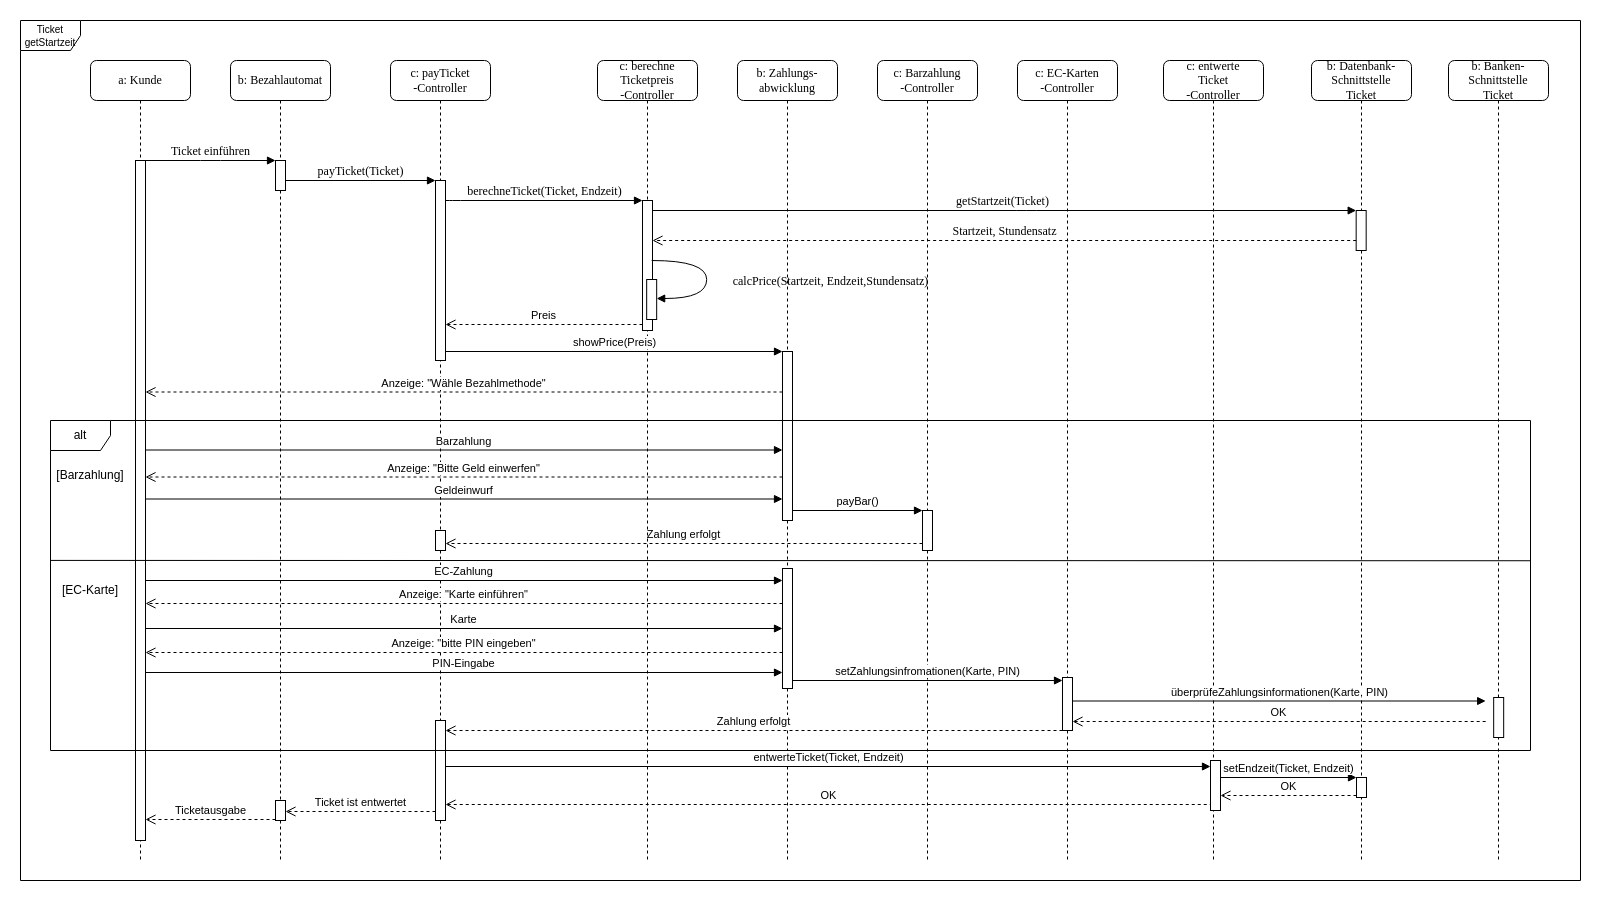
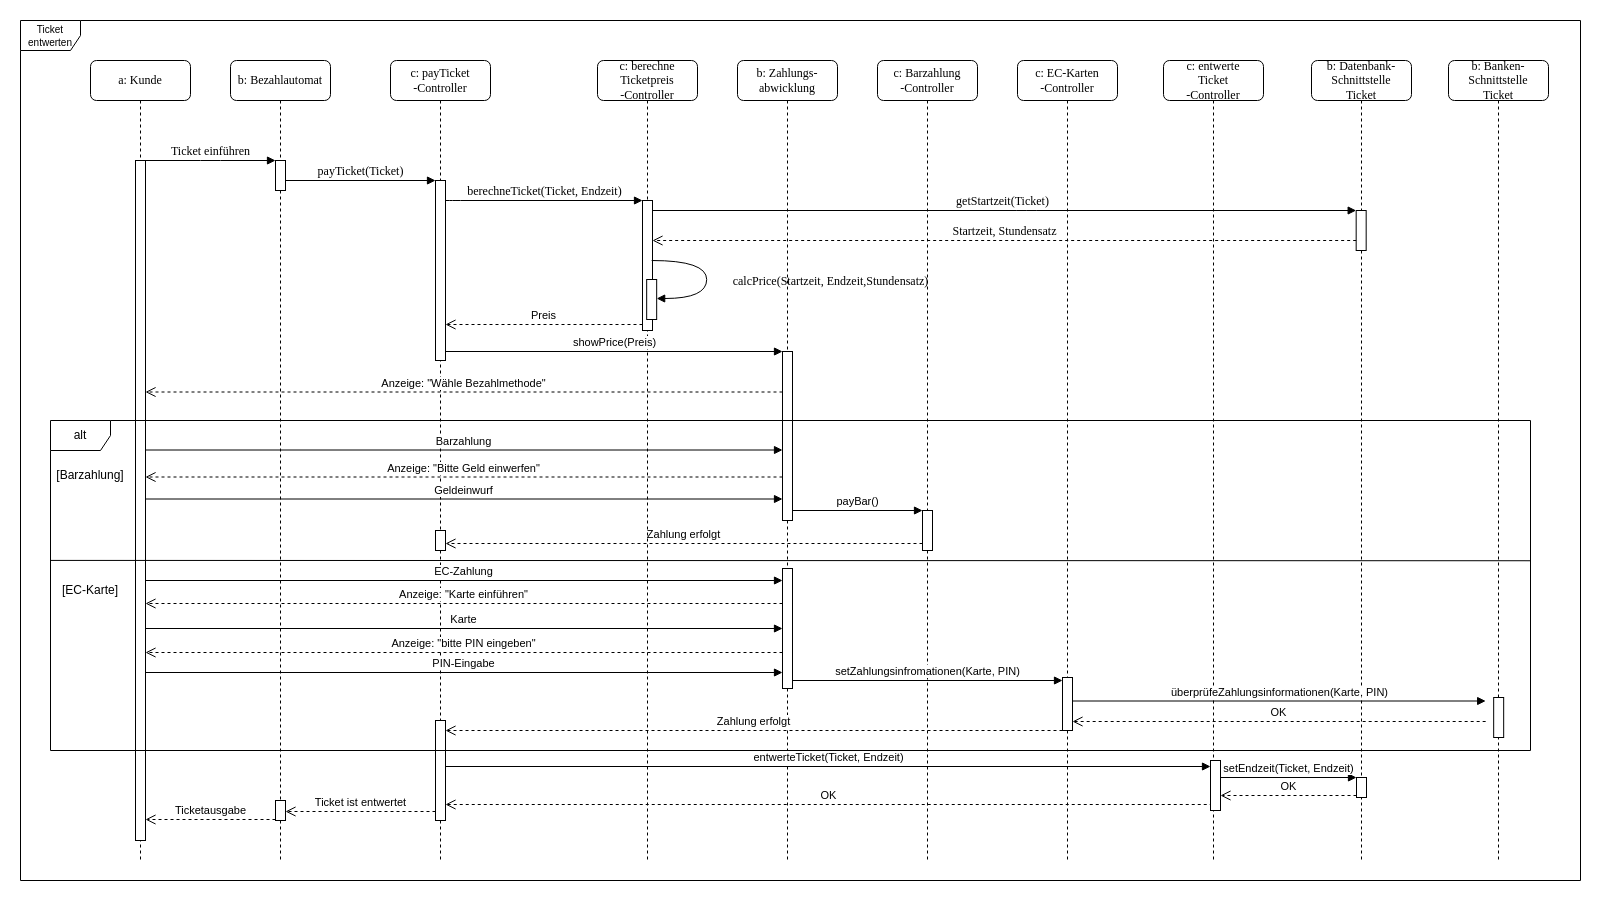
(51, 36) -> (51, 36)
